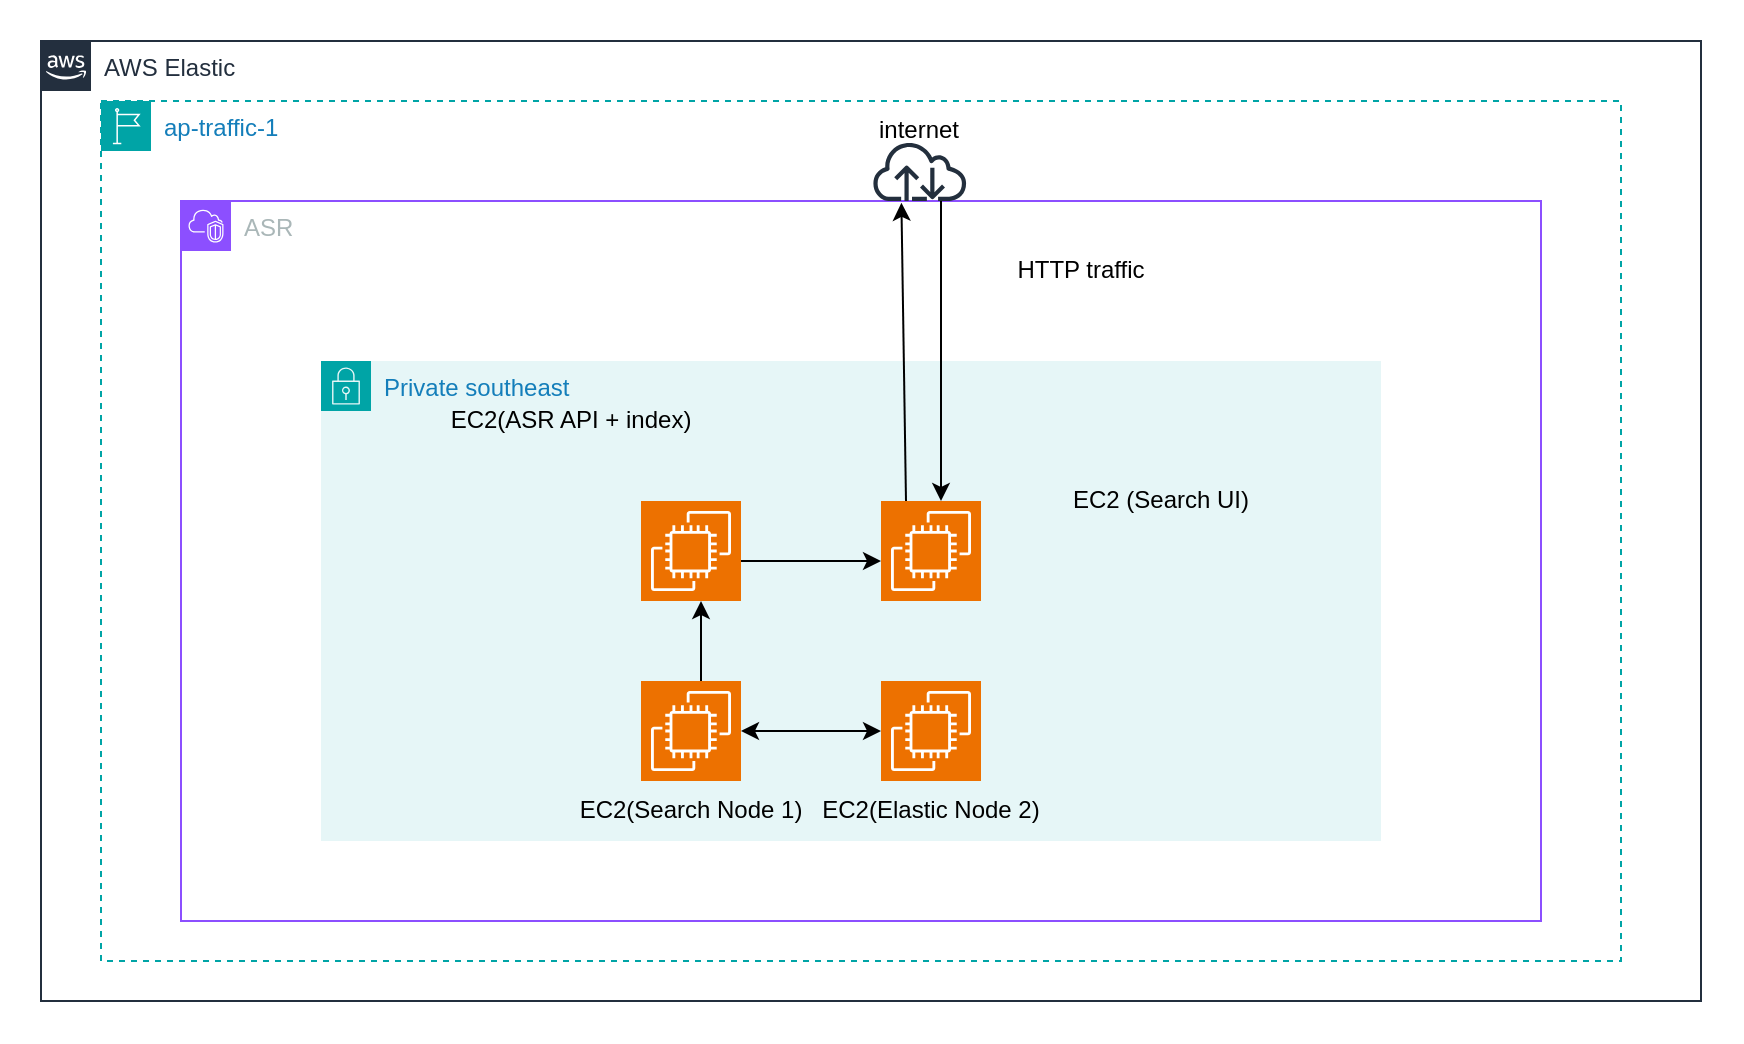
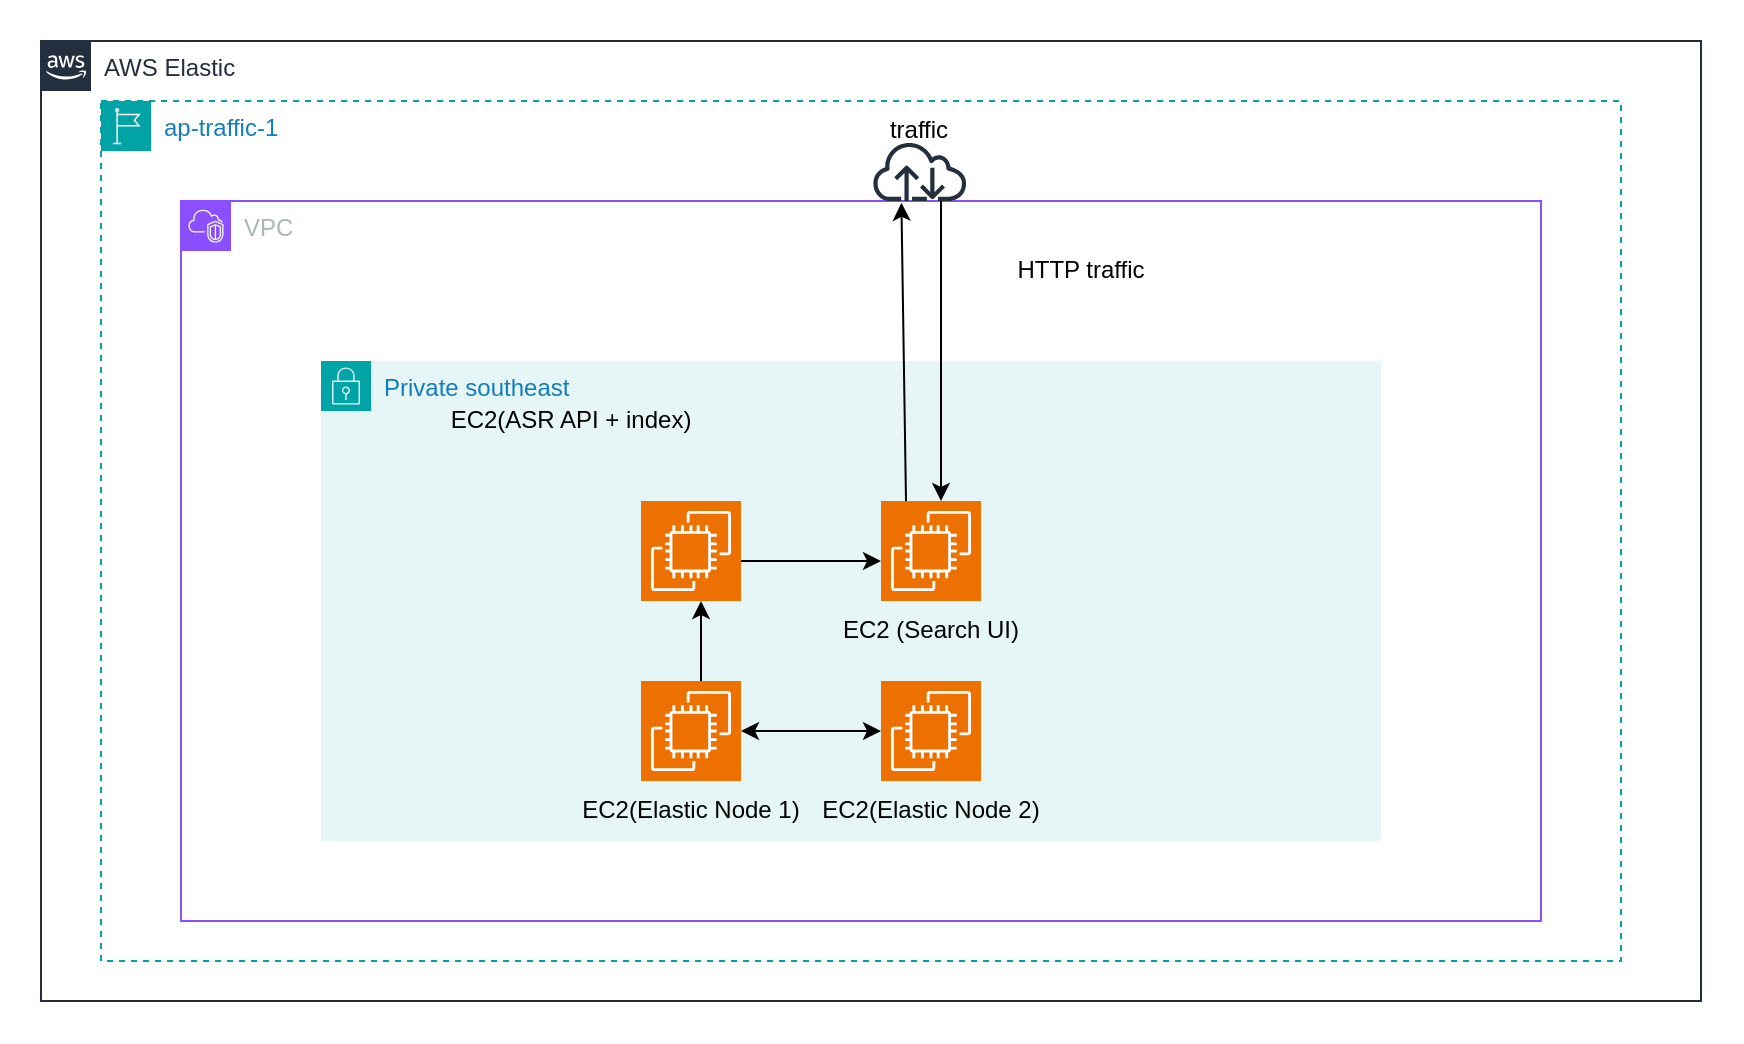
(920, 131) -> (920, 131)
(265, 229) -> (265, 229)
(1161, 501) -> (931, 631)
(692, 811) -> (692, 811)
